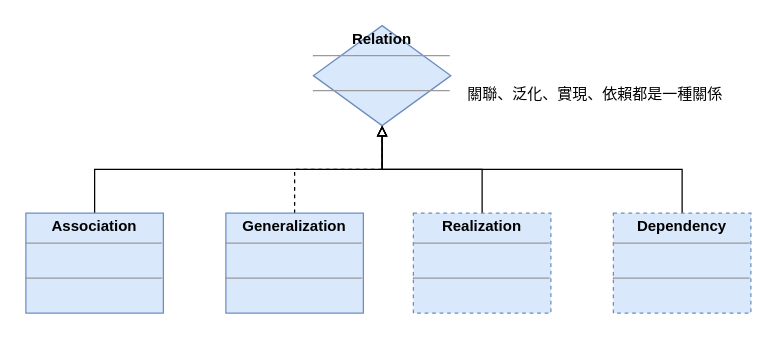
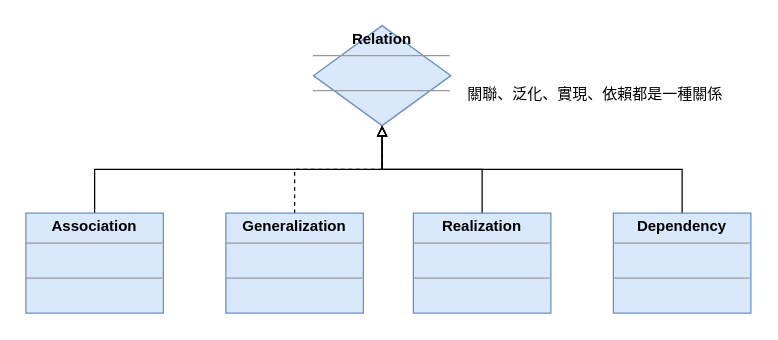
(482, 263) -> (482, 263)
(682, 263) -> (682, 263)
